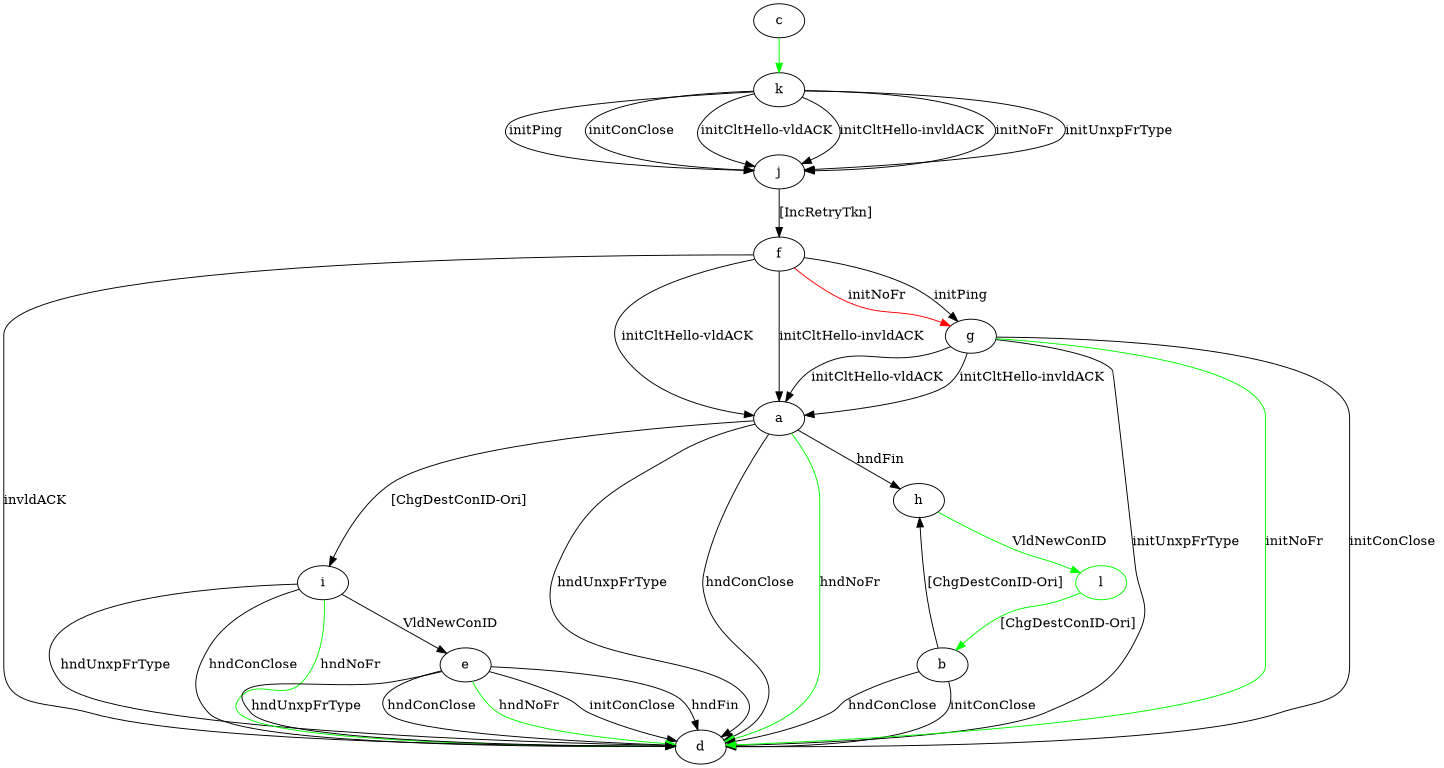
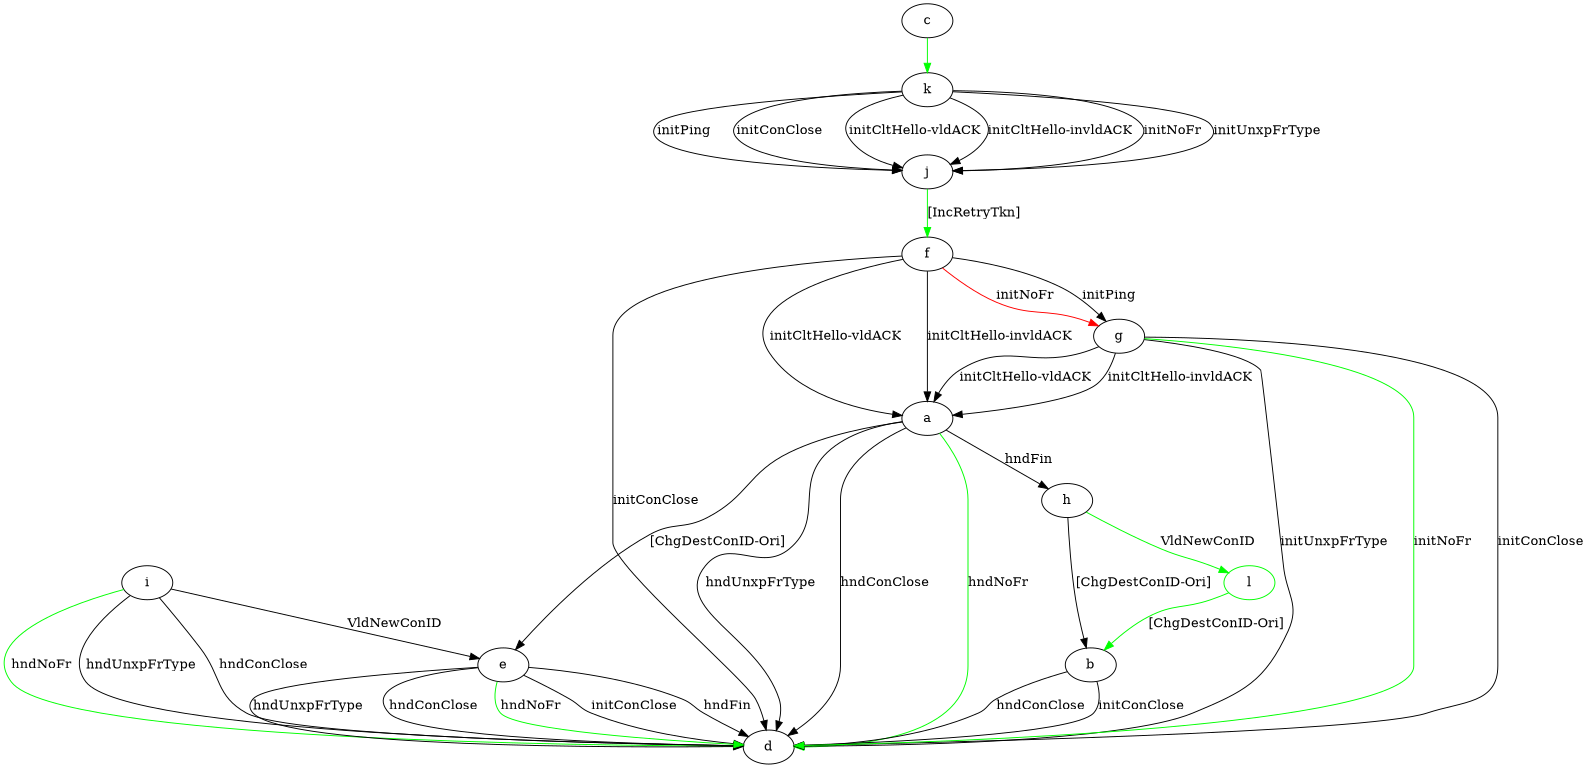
(779, 208) -> (927, 208)
(523, 446) -> (705, 519)
(37, 501) -> (658, 501)
(926, 588) -> (1073, 579)
